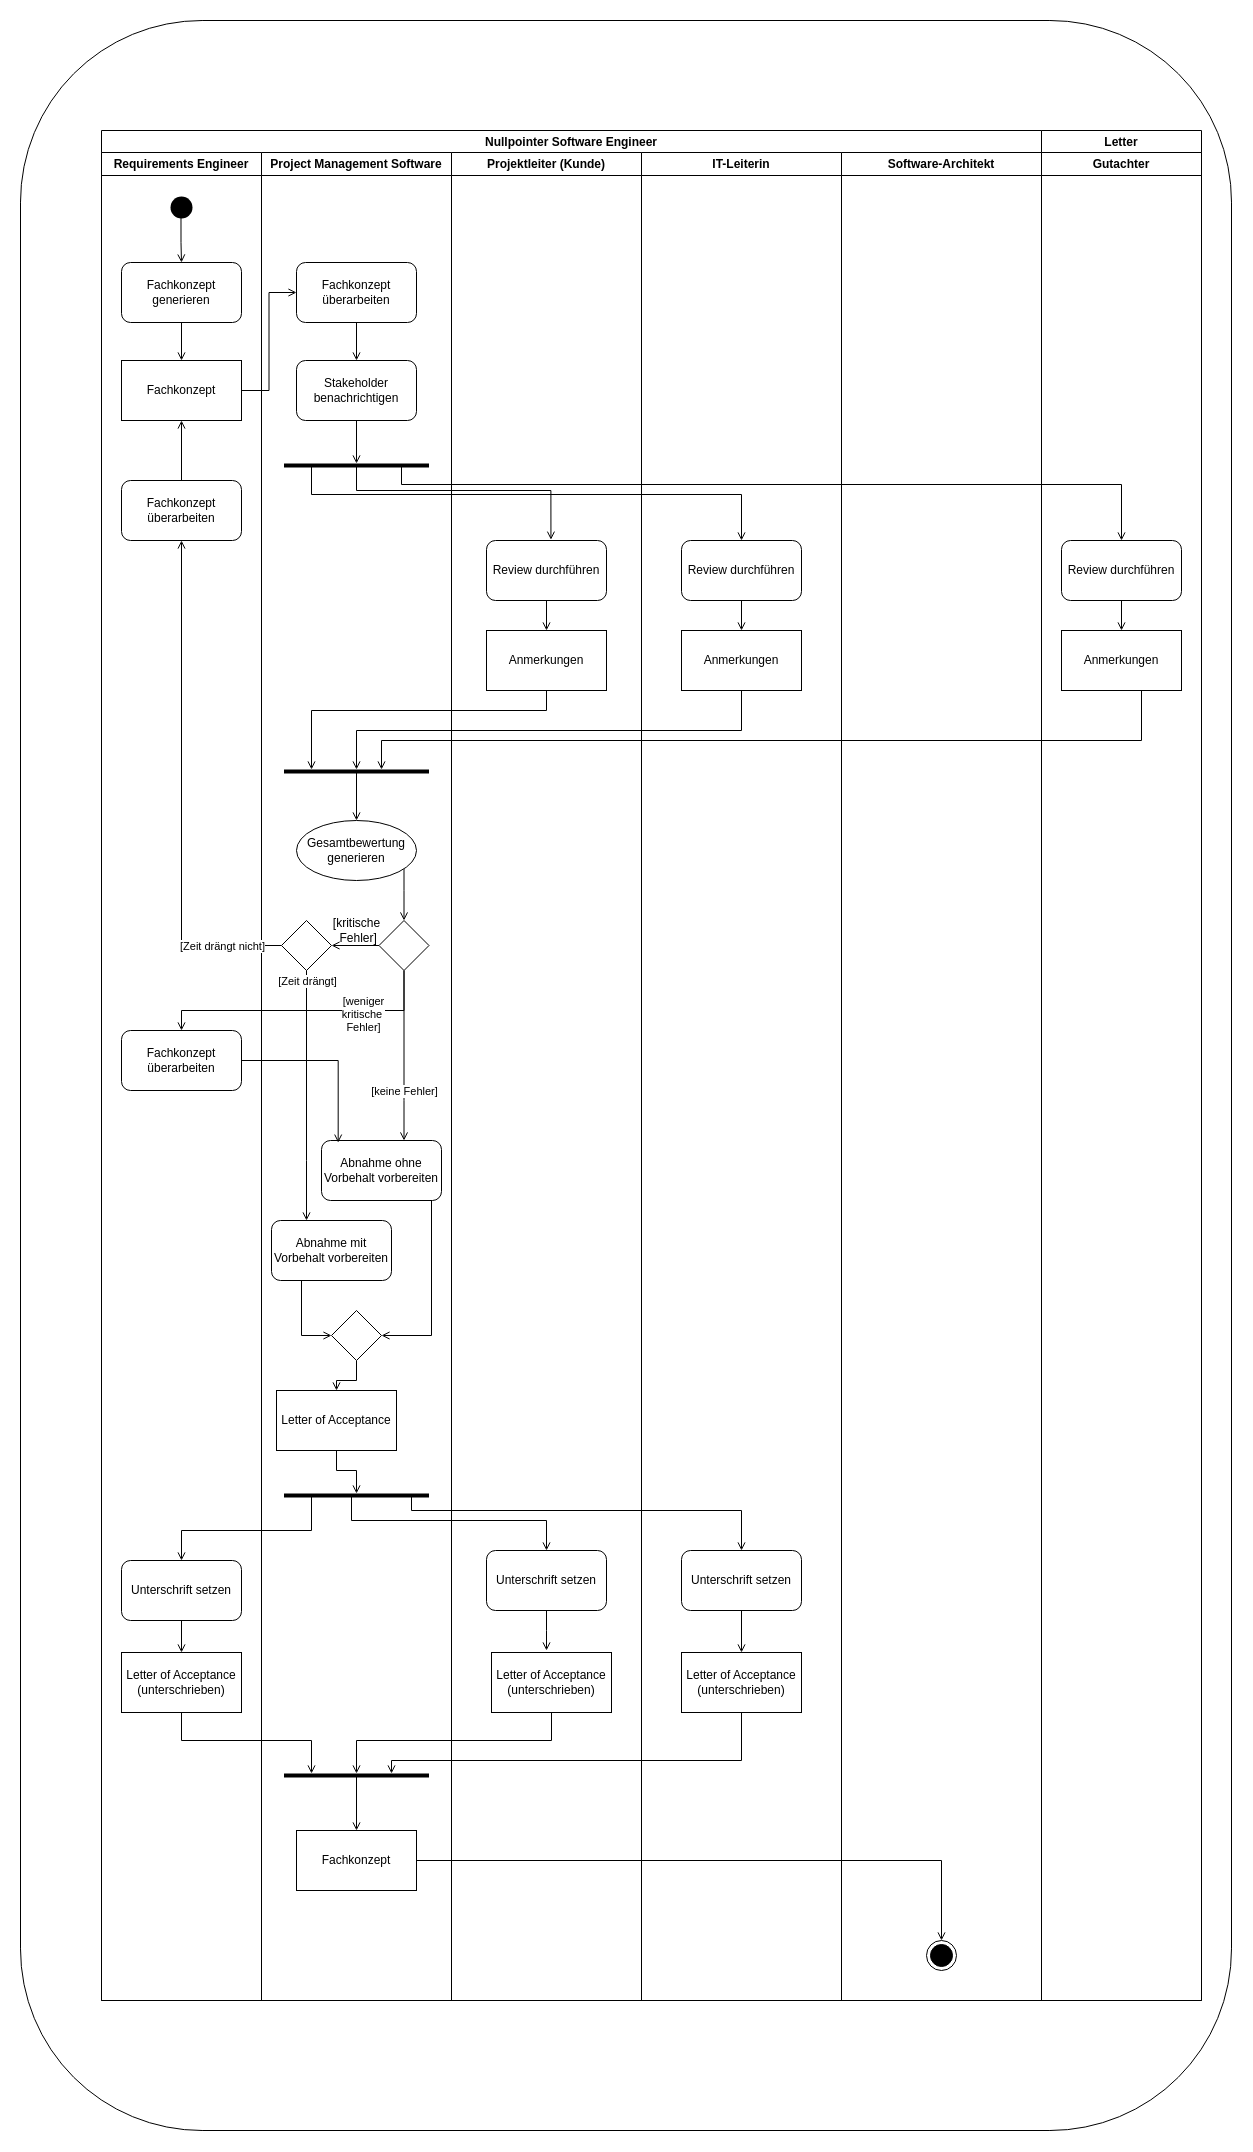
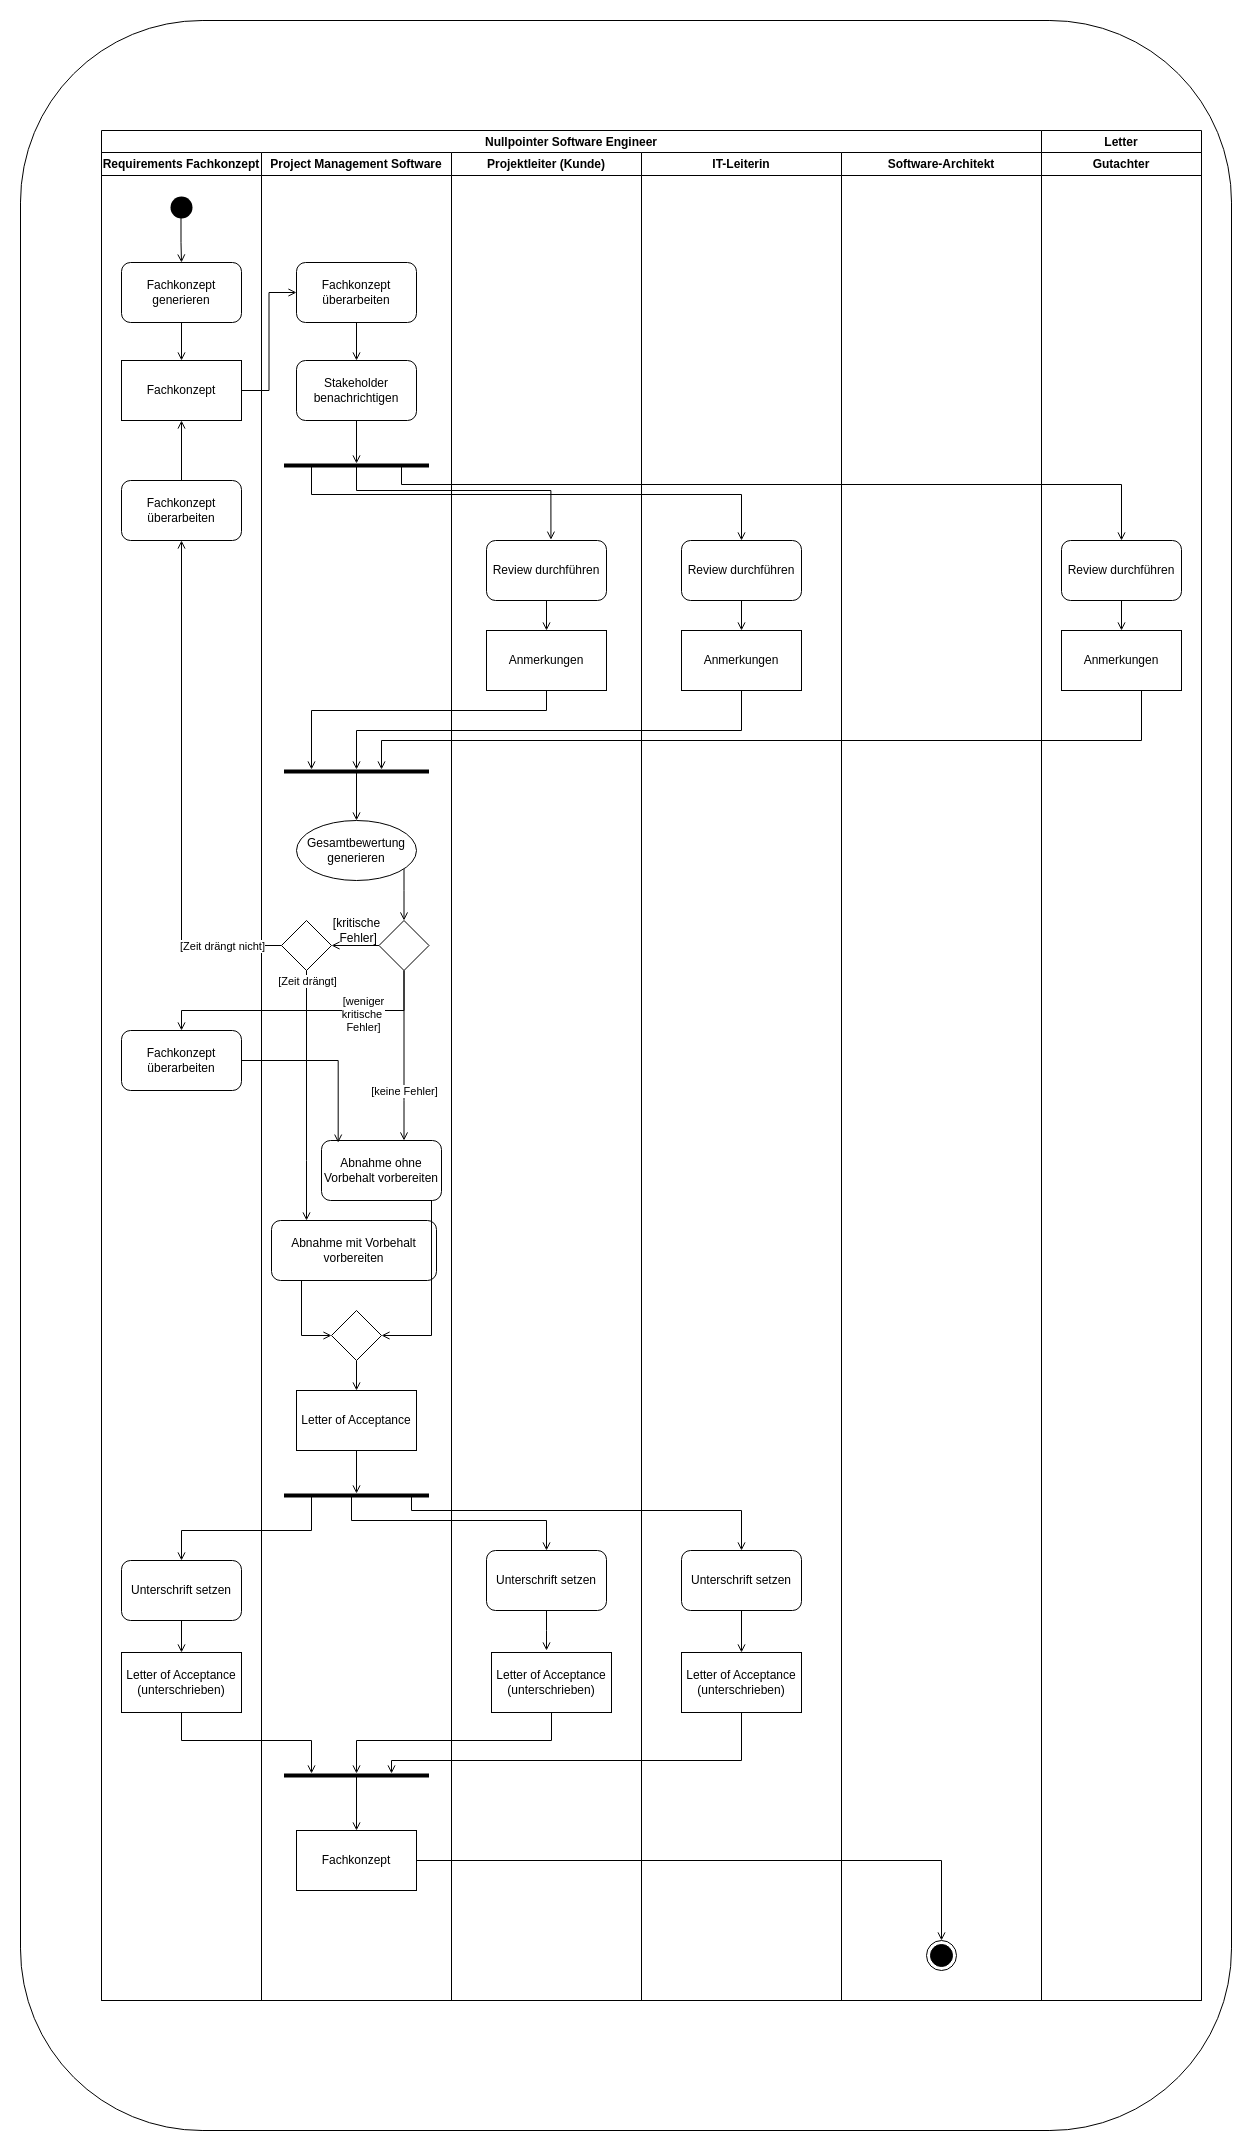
(182, 165) -> (182, 165)
(332, 1251) -> (354, 1251)
(337, 1421) -> (357, 1421)
